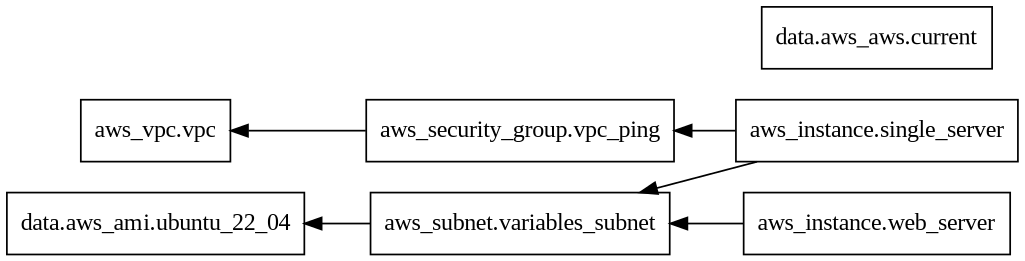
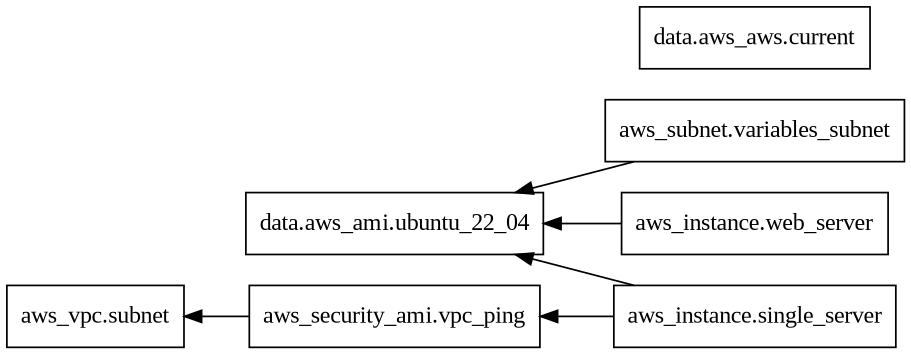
(156, 131) -> (95, 316)
(520, 131) -> (395, 316)
(707, 175) -> (583, 272)
(716, 224) -> (591, 224)
